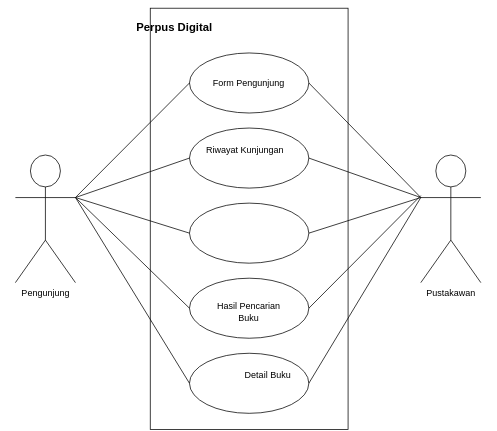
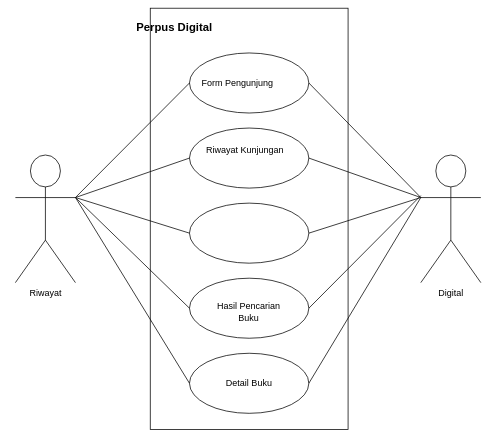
(249, 83) -> (238, 83)
(46, 293) -> (46, 293)
(451, 293) -> (451, 293)
(268, 375) -> (249, 383)
